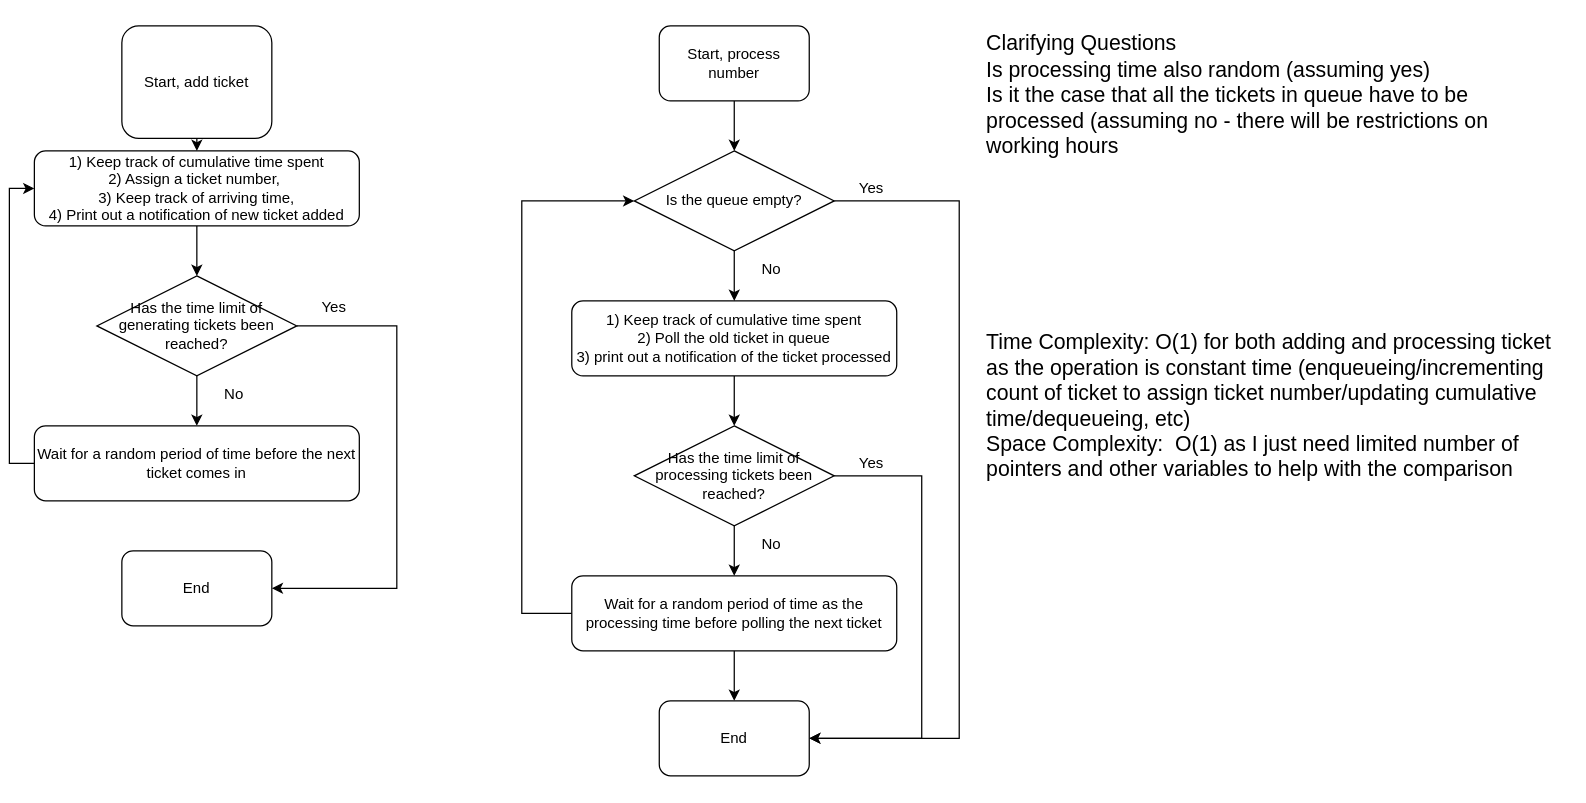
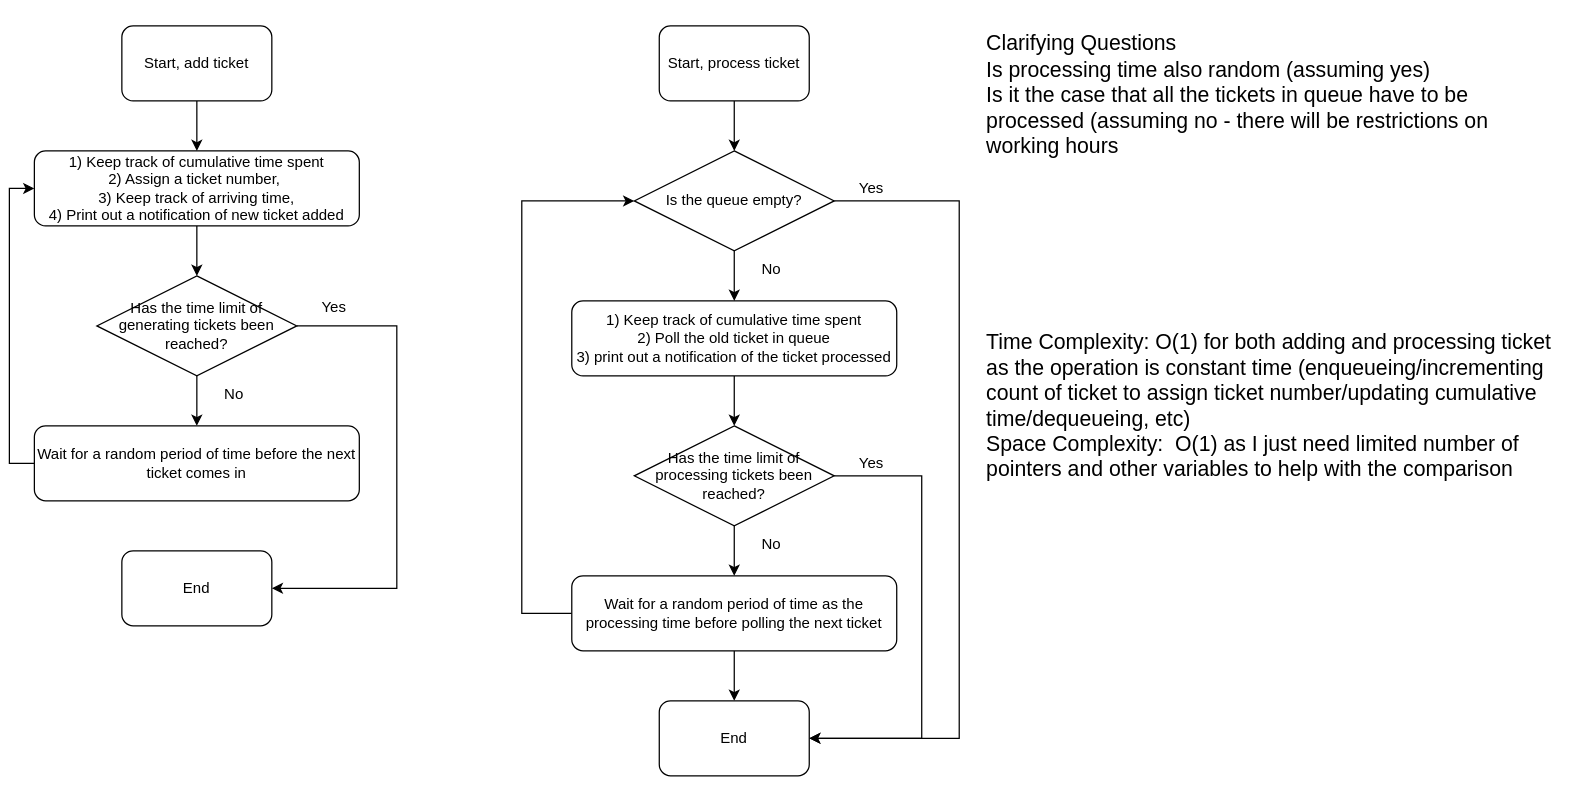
(734, 63) -> (734, 63)
(197, 82) -> (197, 63)
